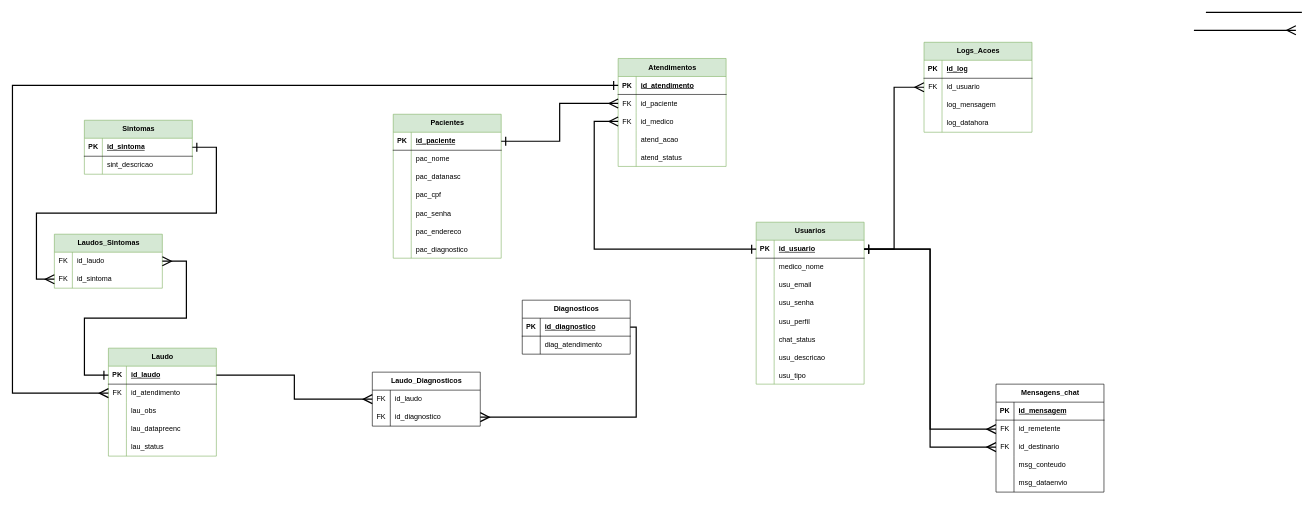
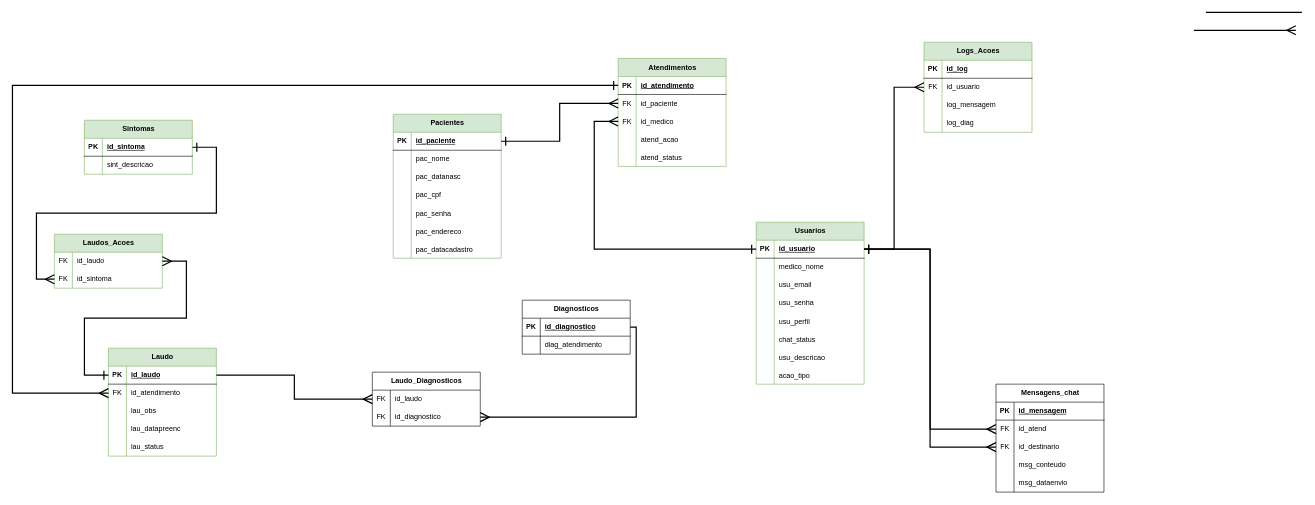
(970, 123) -> (961, 123)
(109, 243) -> (109, 243)
(444, 250) -> (448, 250)
(794, 376) -> (796, 376)
(1042, 429) -> (1034, 429)
